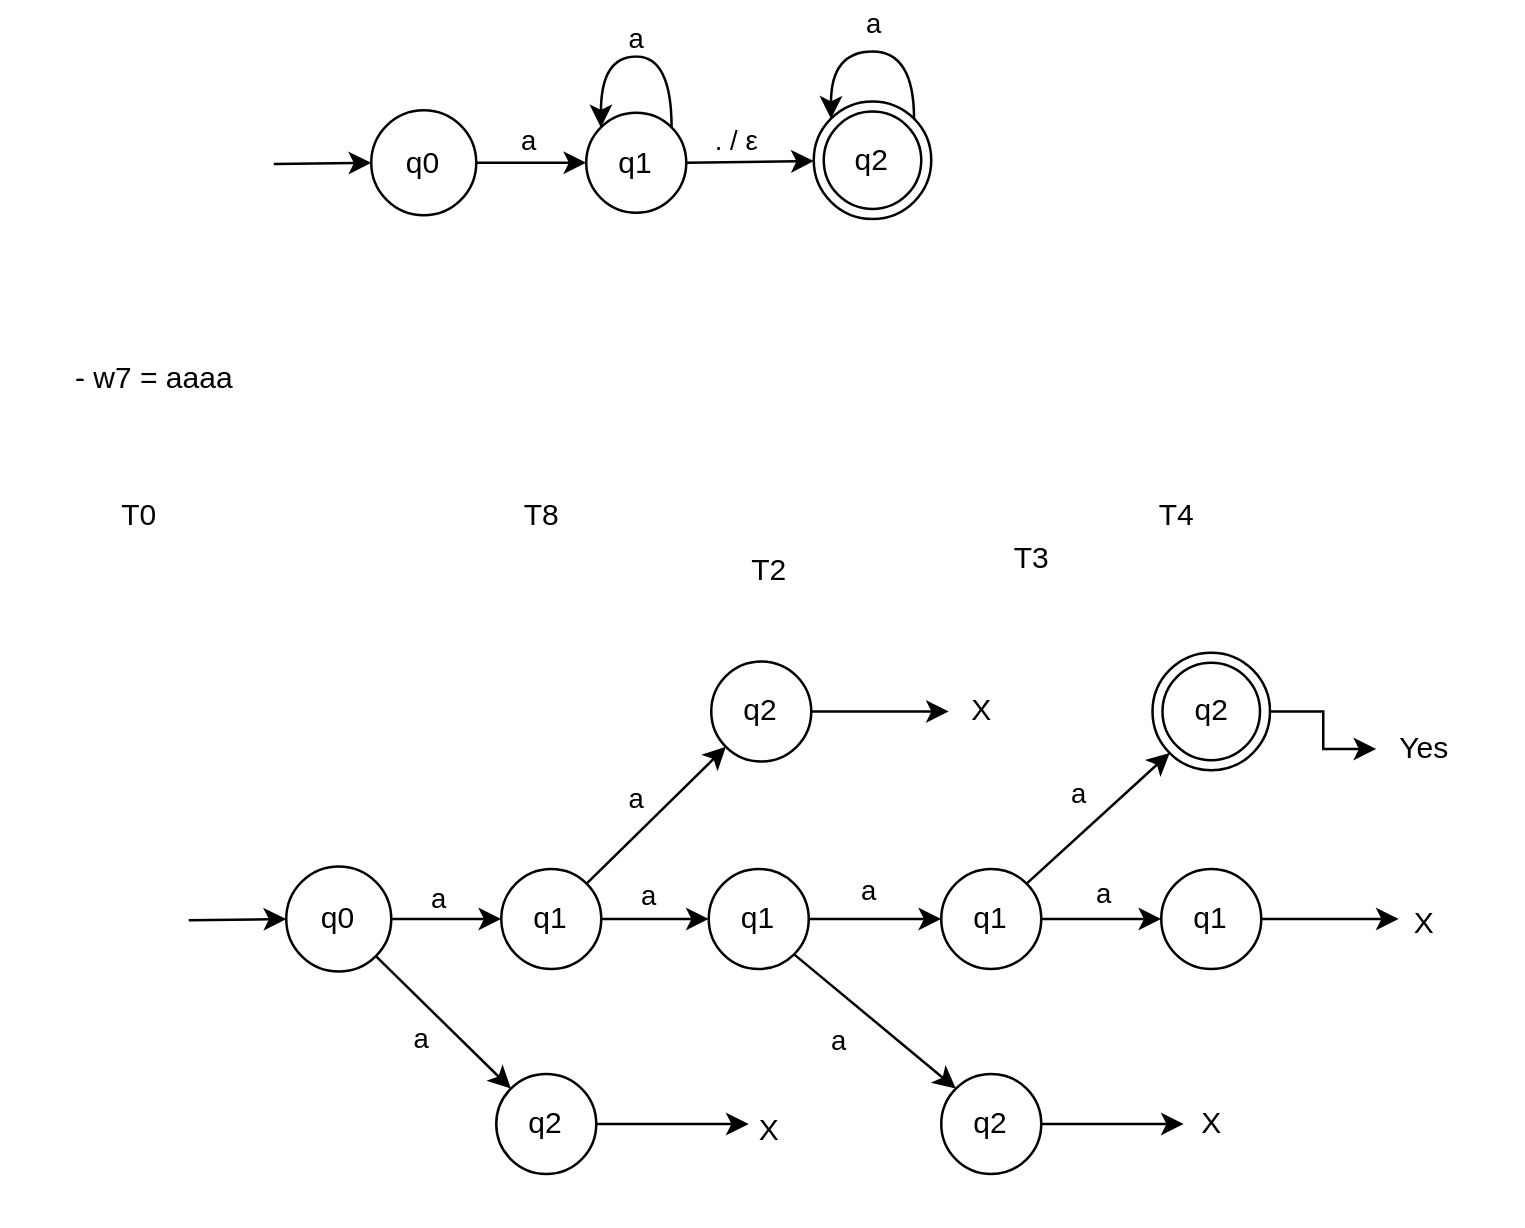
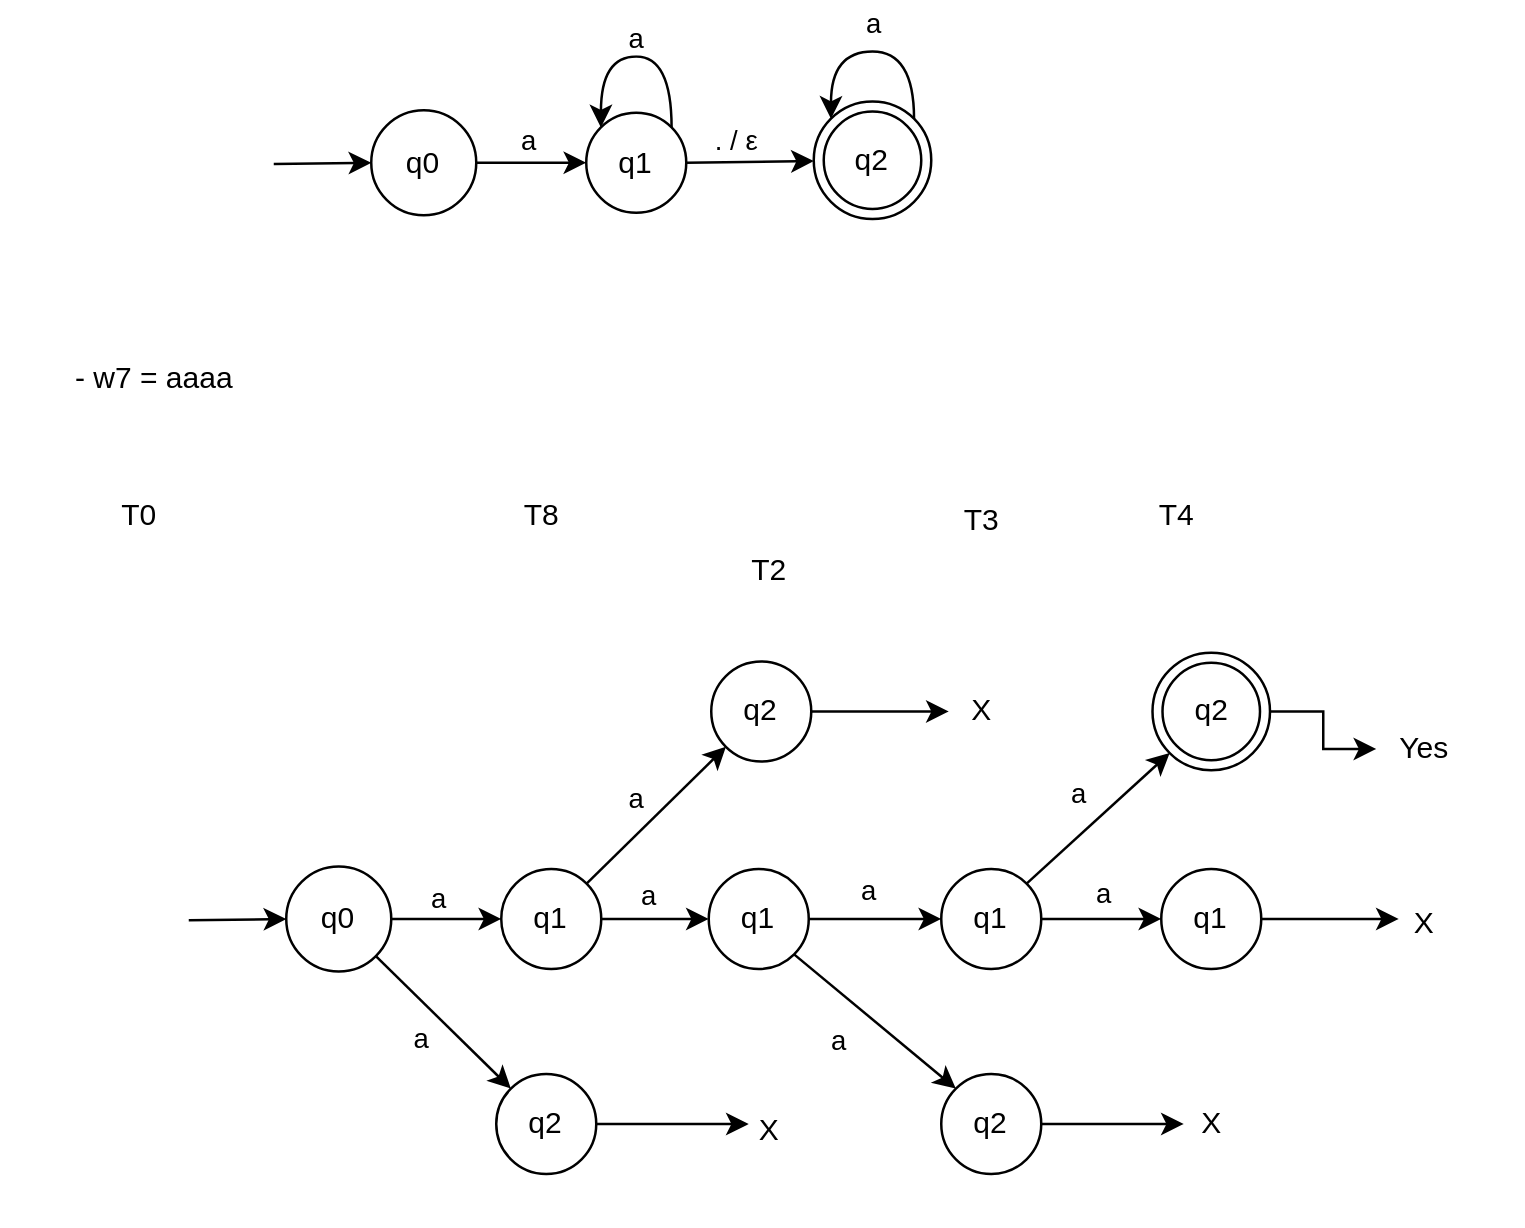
(1031, 559) -> (981, 521)
